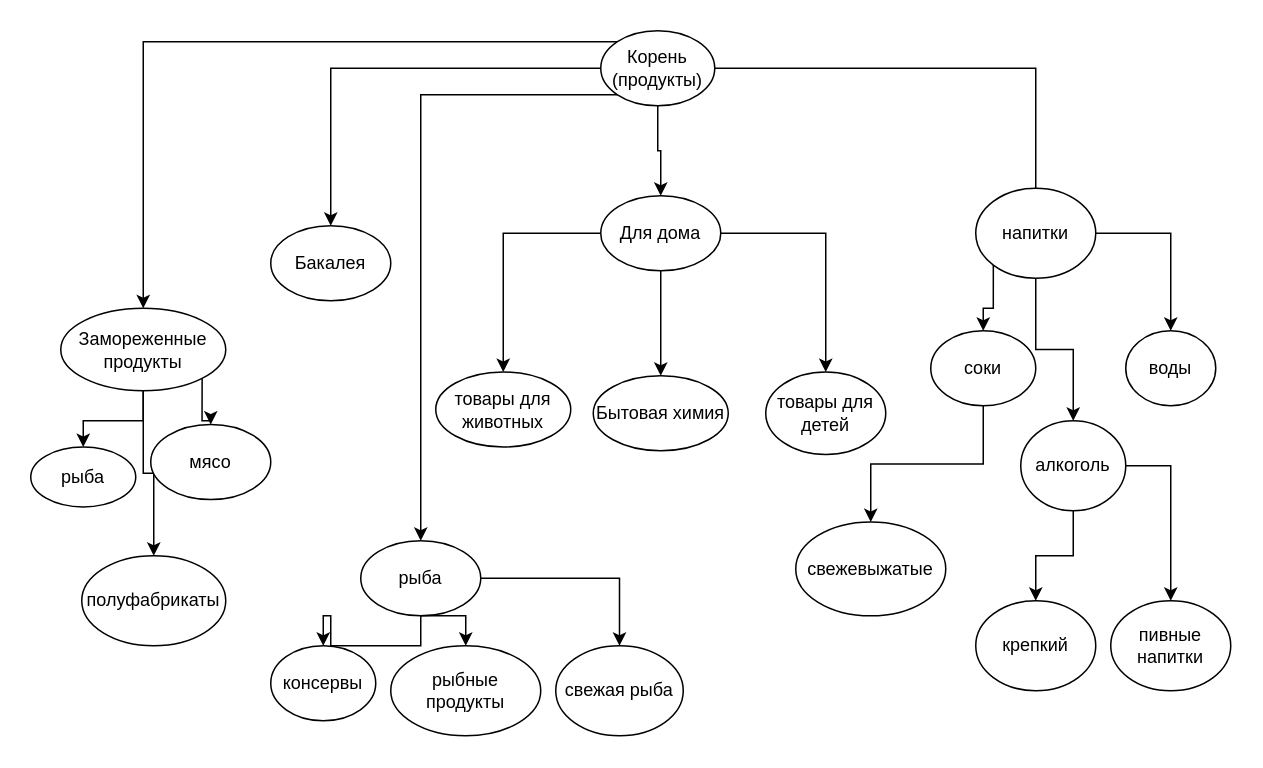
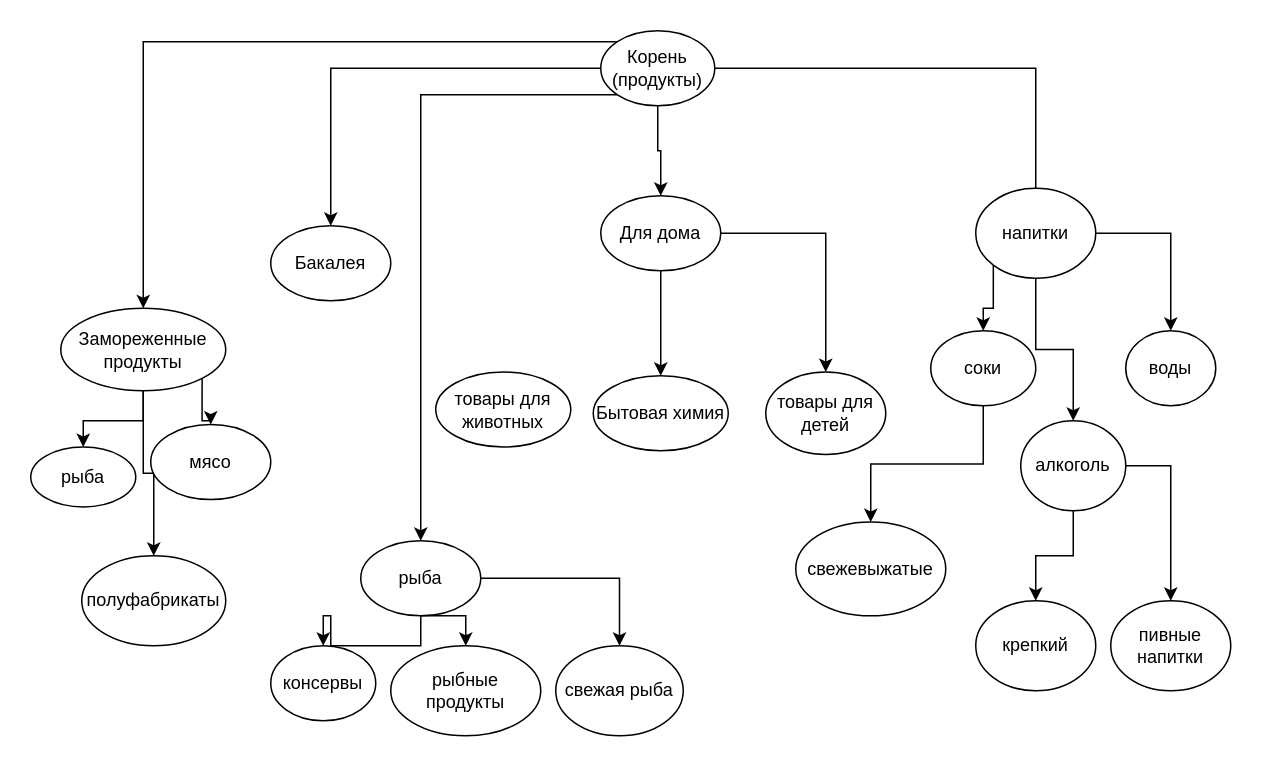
(503, 249) -> none
